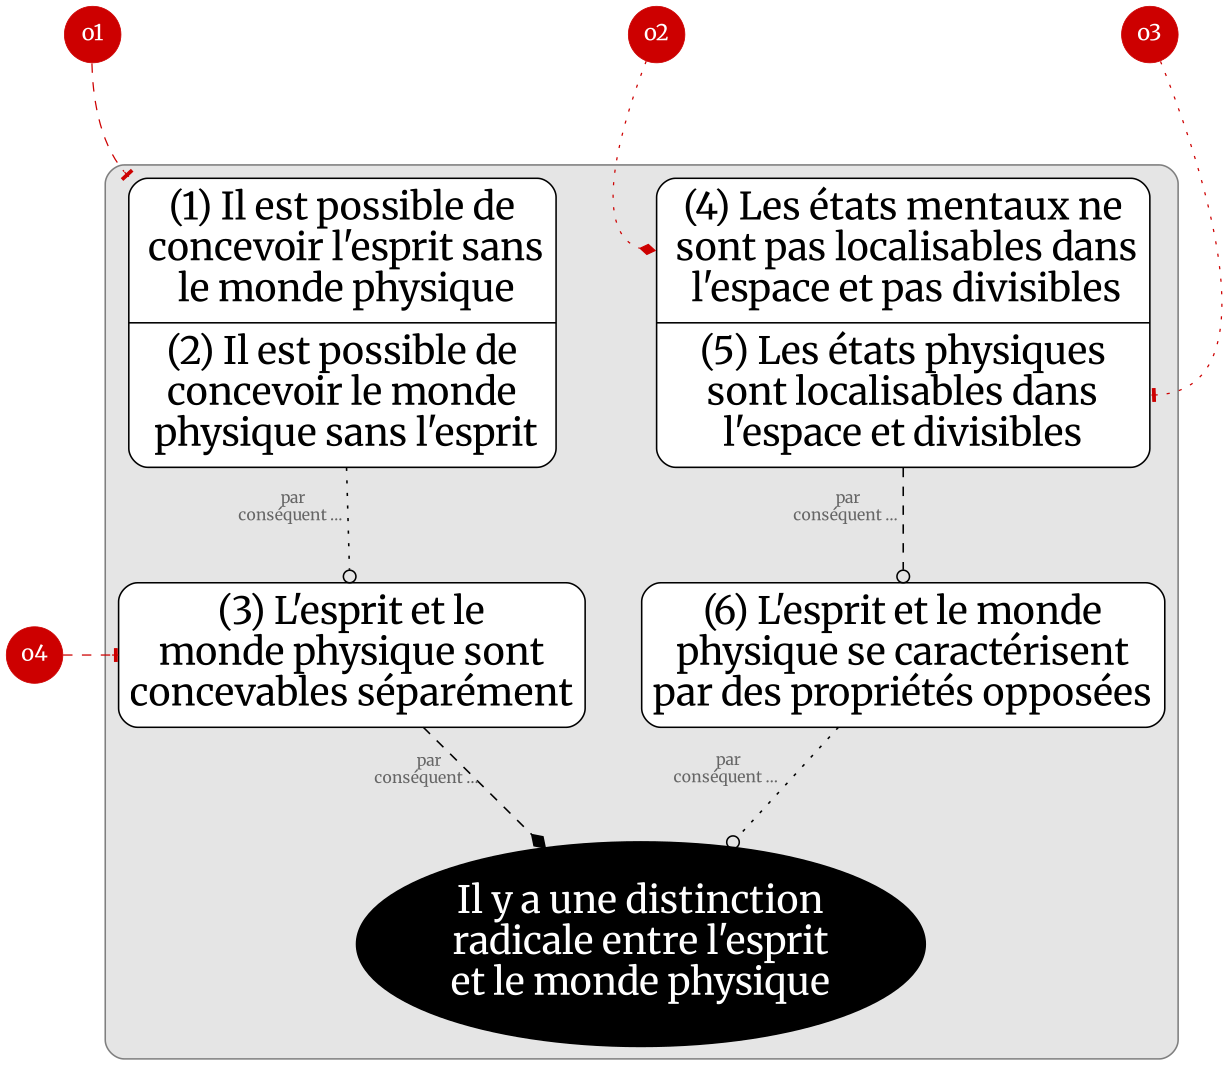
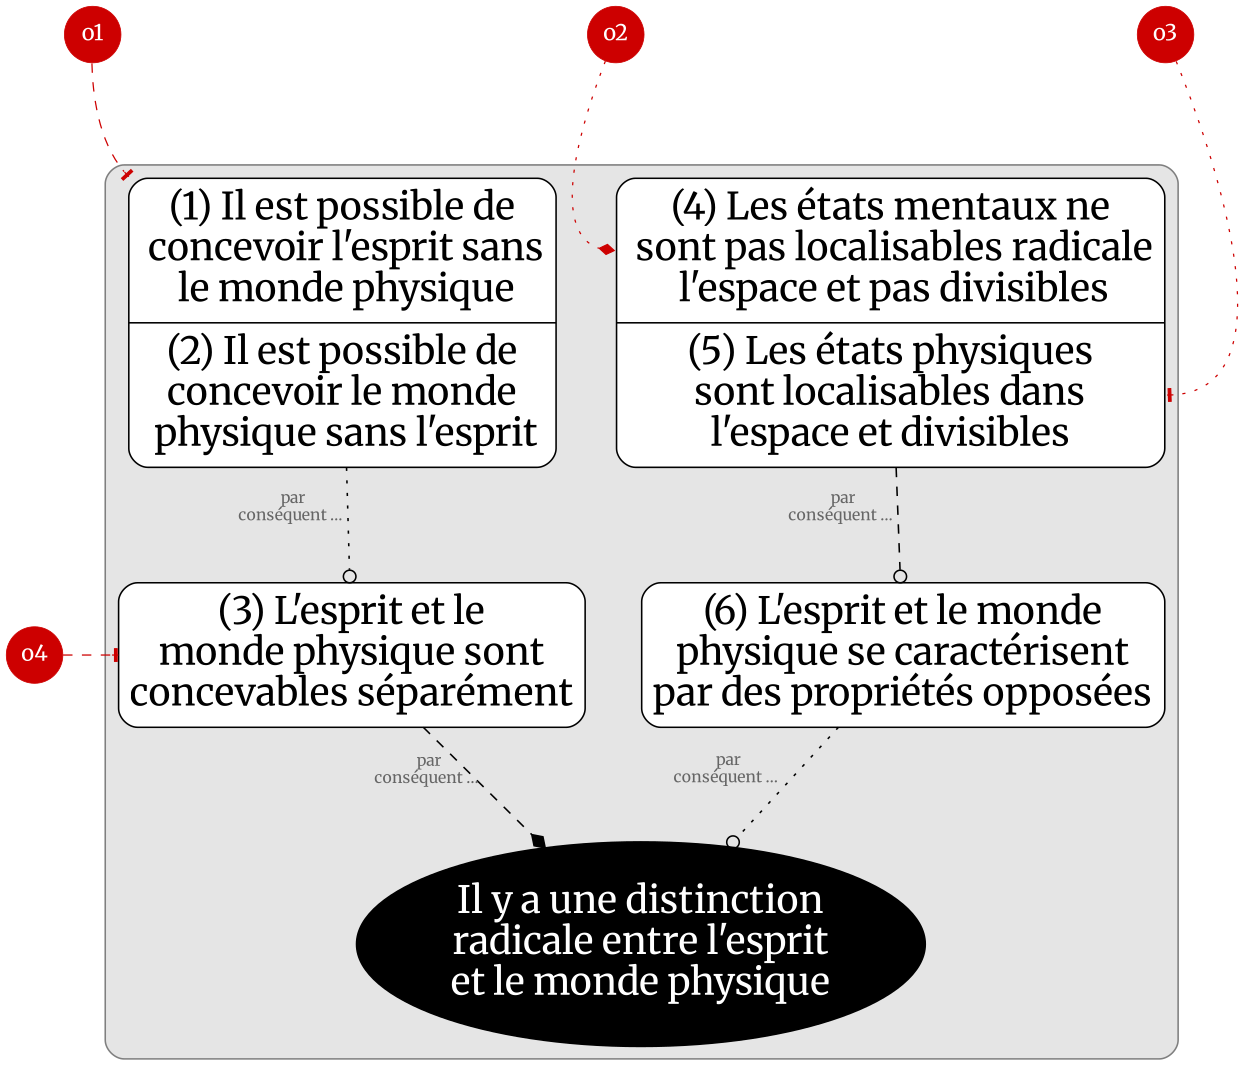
(903, 249) -> (891, 249)
